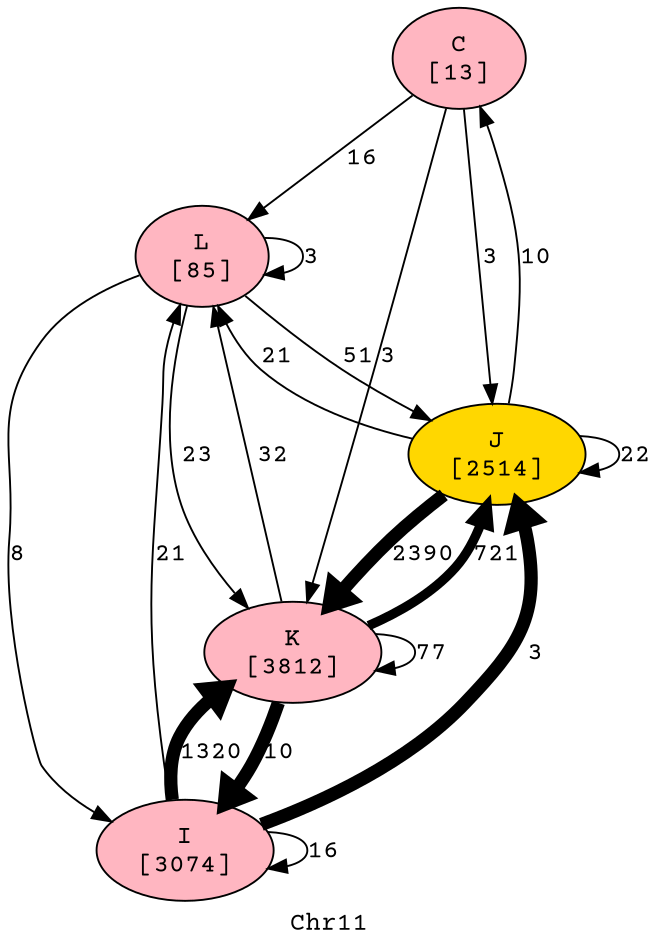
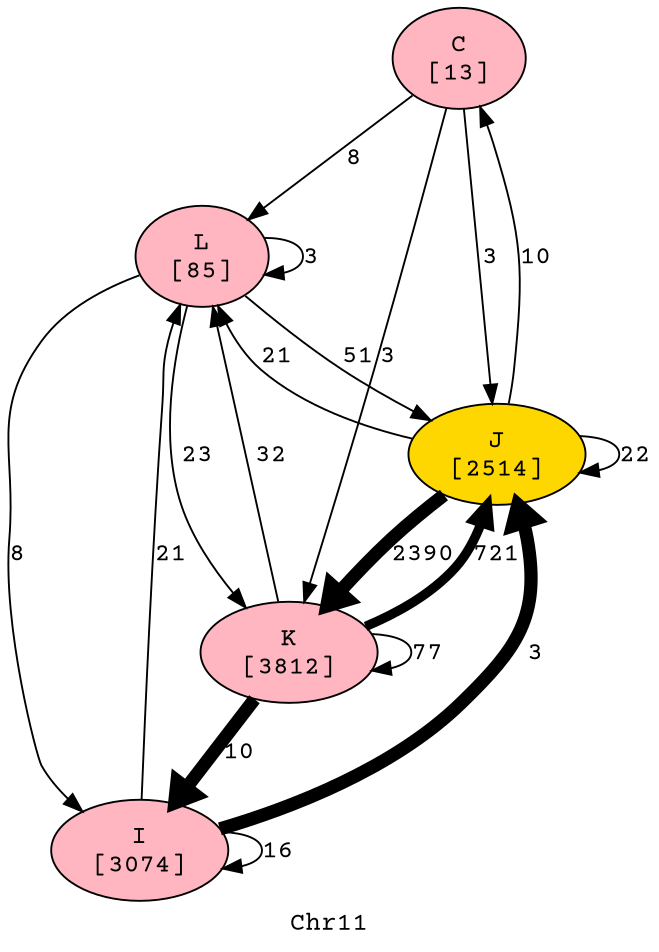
(362, 157) -> (354, 157)
(177, 743) -> none
